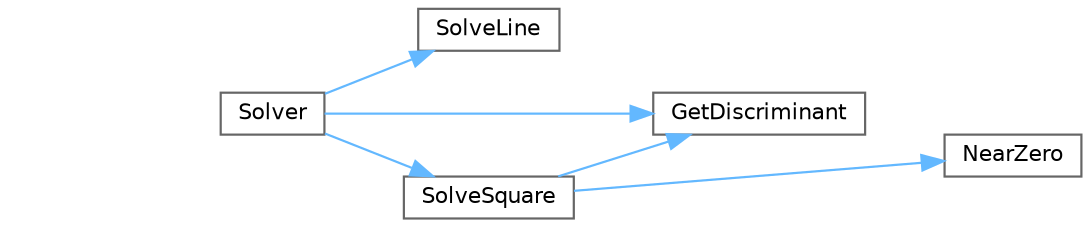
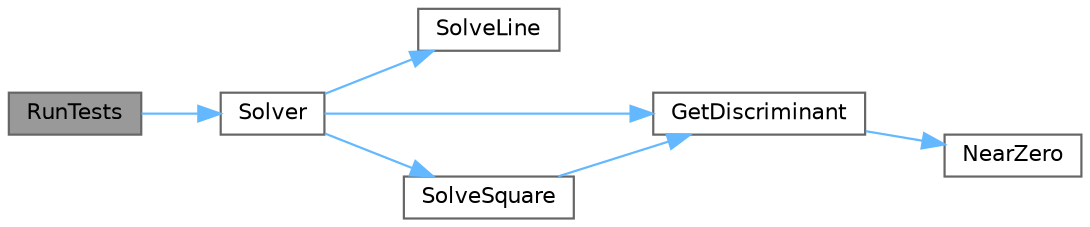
none -> (75, 114)
(748, 177) -> (894, 136)
